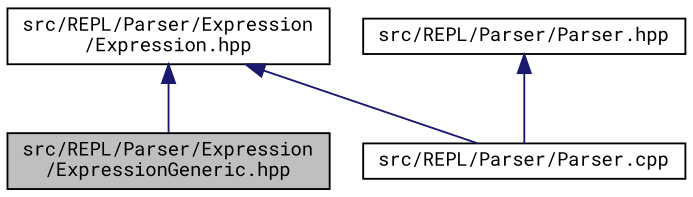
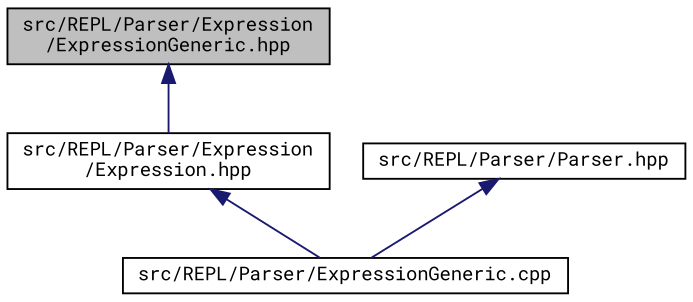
(169, 108) -> (169, 108)
(524, 161) -> (345, 276)
